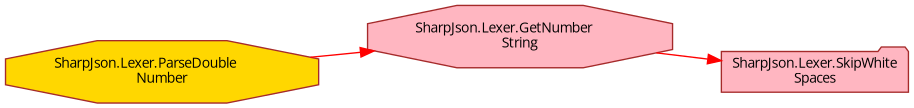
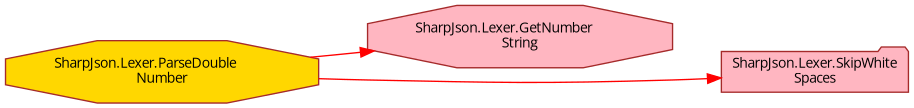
(682, 56) -> (513, 82)
